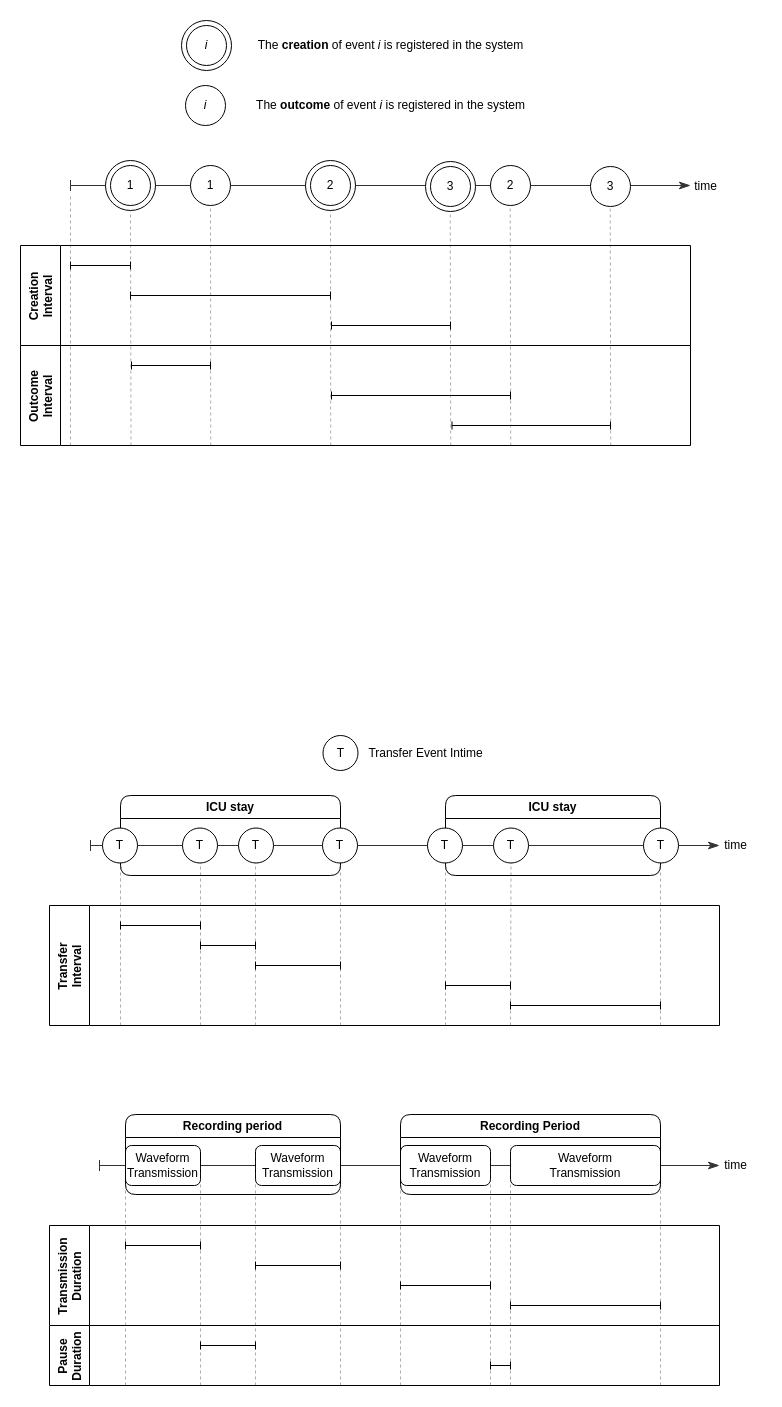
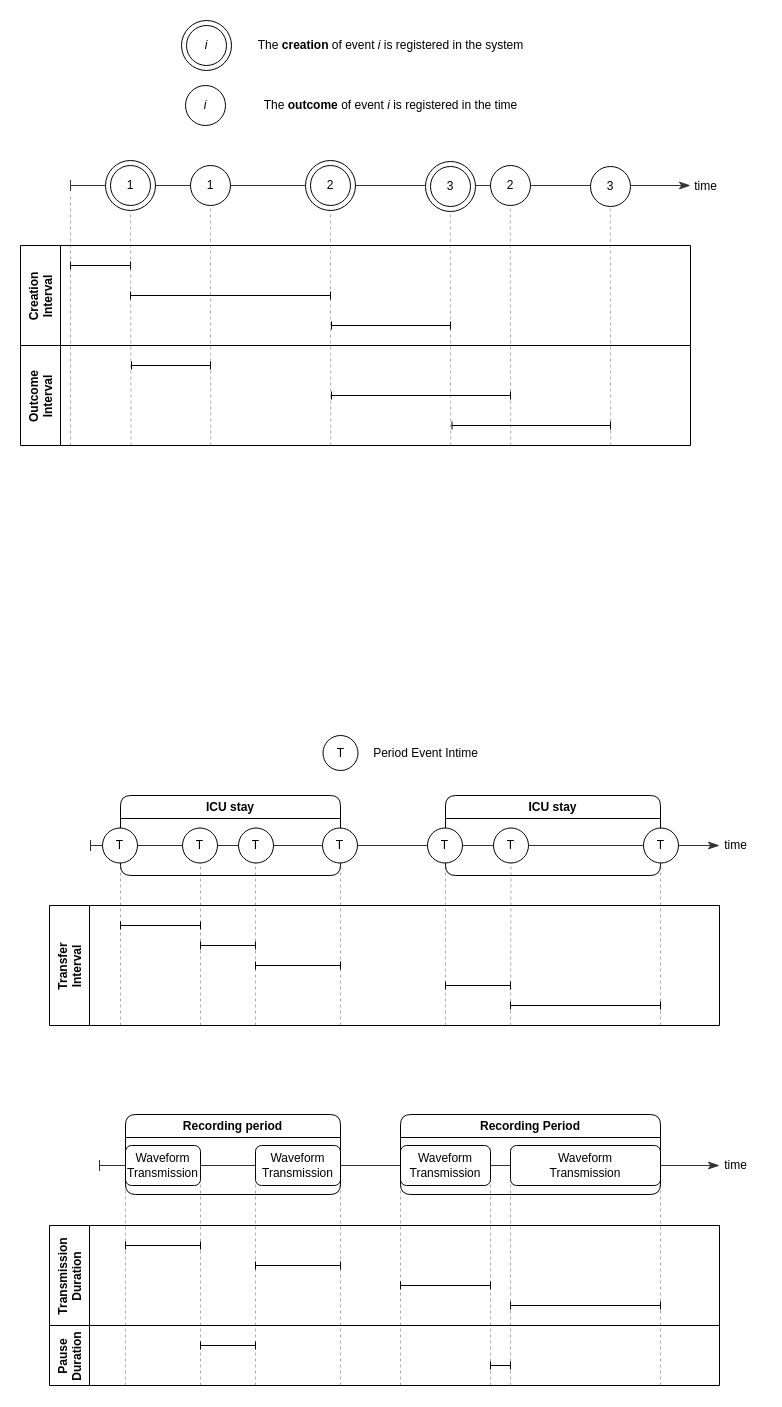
(391, 106) -> (391, 106)
(426, 754) -> (426, 754)
